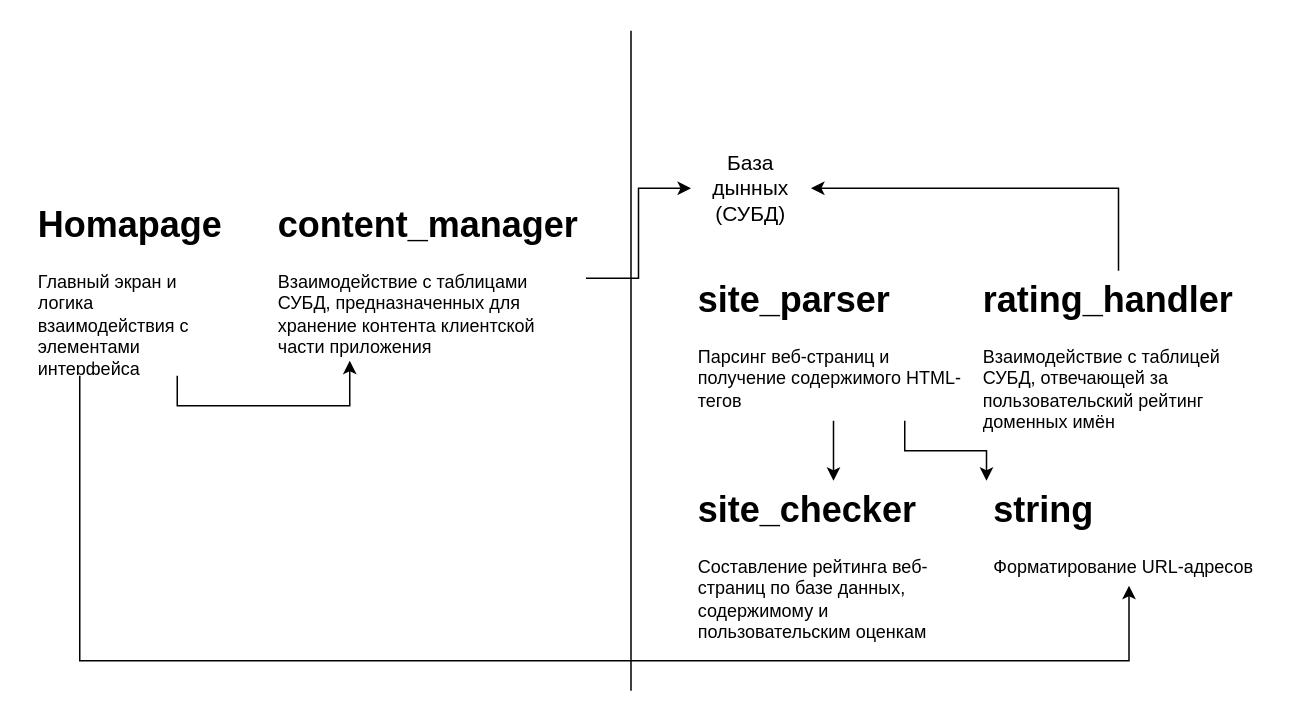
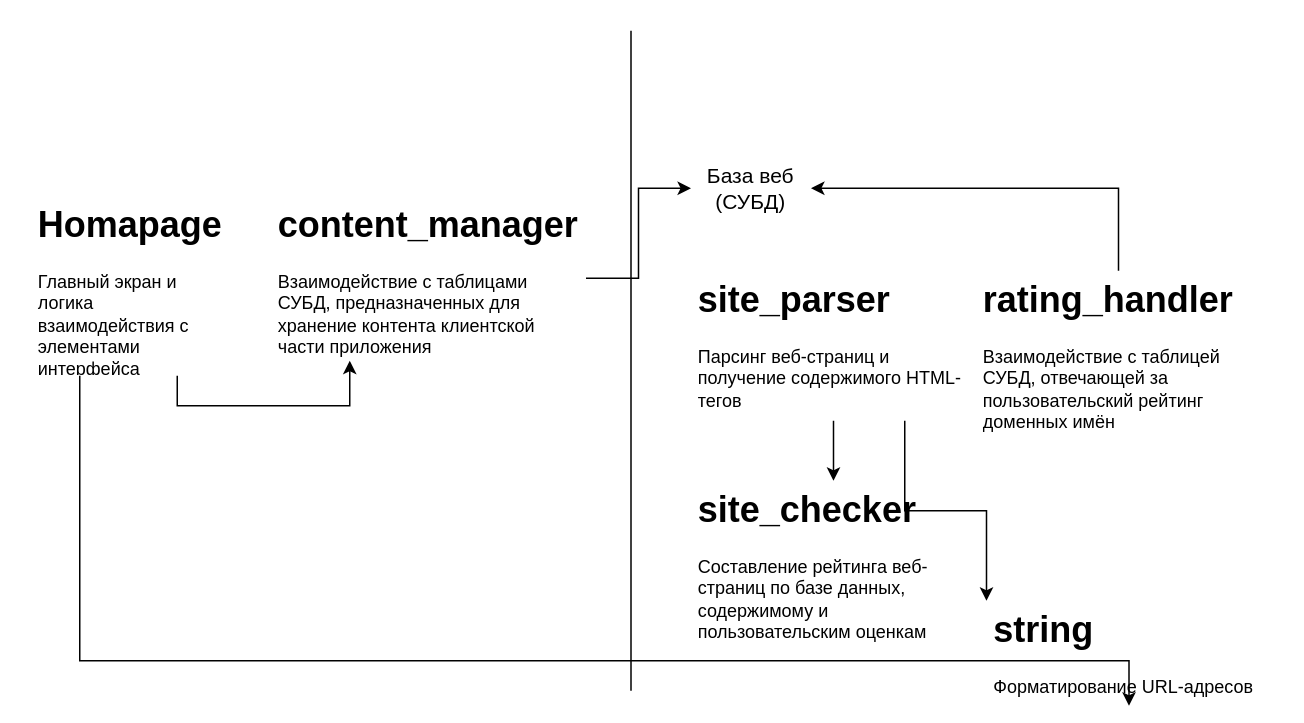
(751, 188) -> (751, 188)
(1129, 533) -> (1129, 653)
